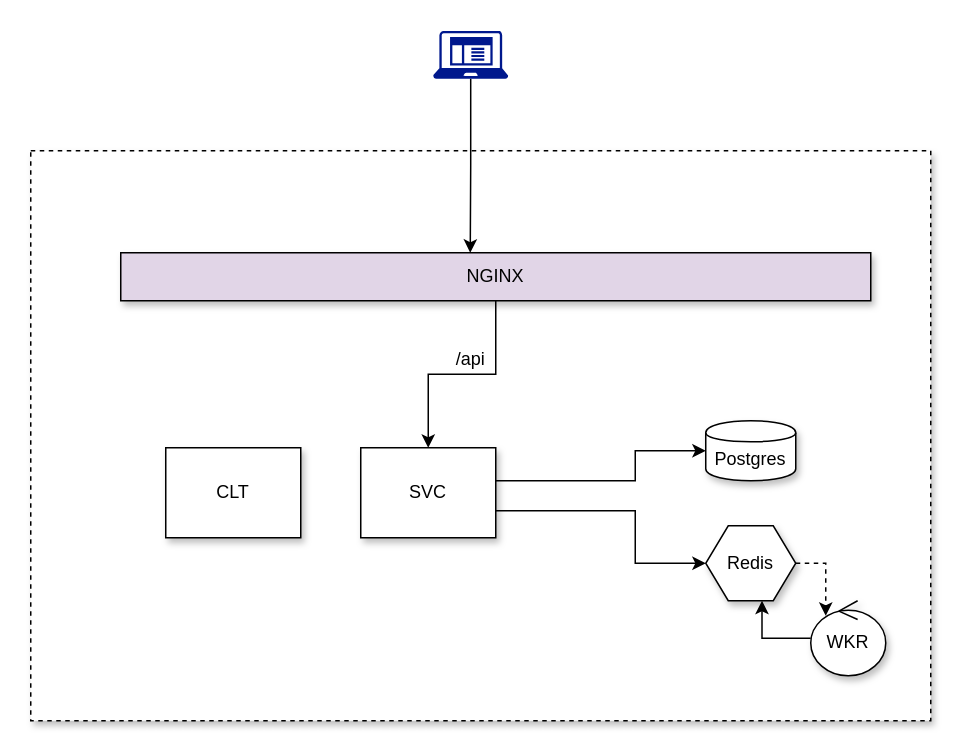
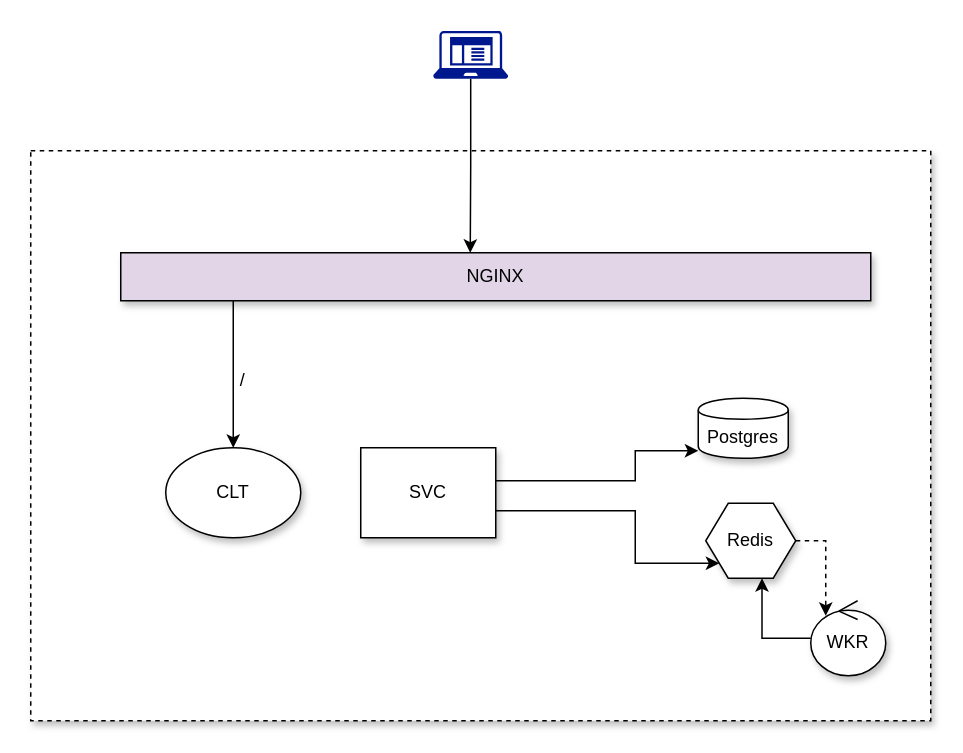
none -> (233, 369)
(468, 374) -> none
(751, 451) -> (743, 428)
(233, 493) -> (233, 493)
(751, 563) -> (751, 541)
